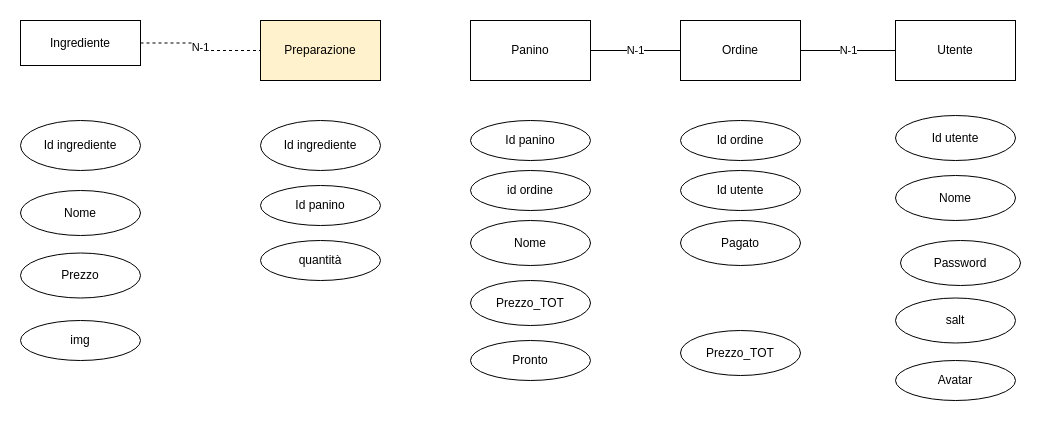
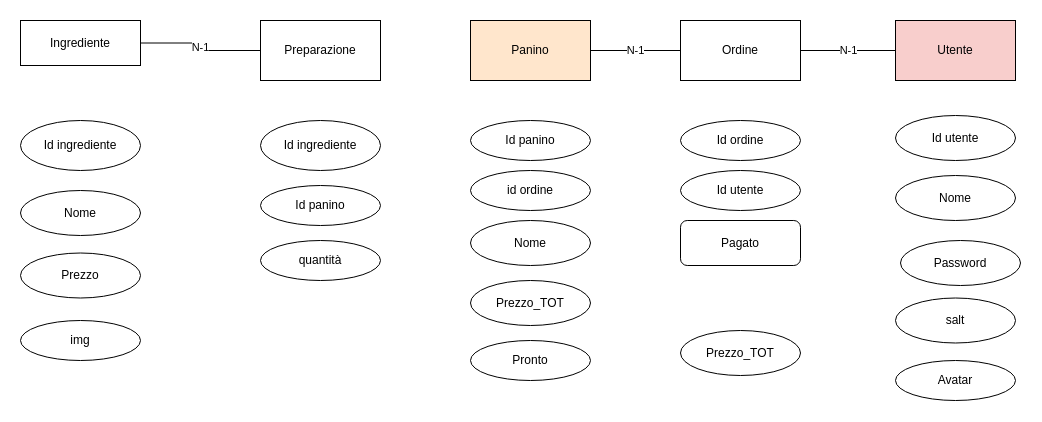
(234, 51) -> (234, 51)
(321, 51) -> (321, 51)
(531, 51) -> (531, 51)
(956, 51) -> (956, 51)
(741, 243) -> (741, 243)
